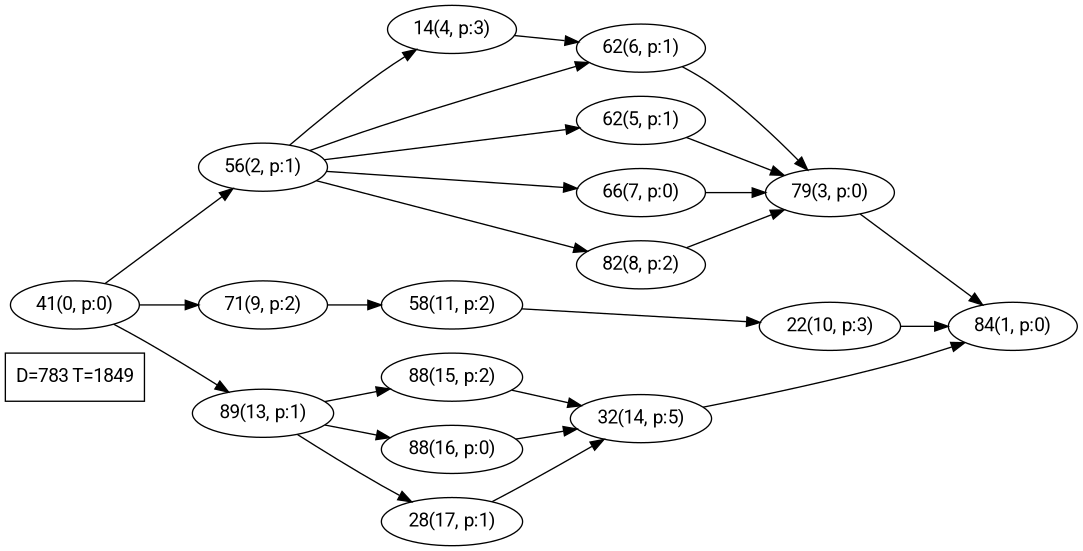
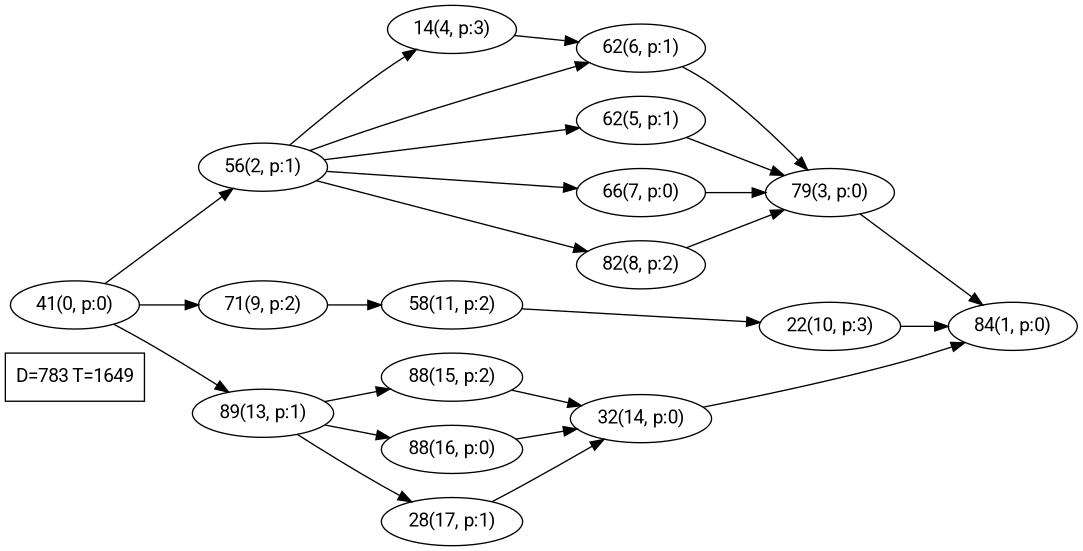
(75, 377) -> (75, 377)
(641, 419) -> (641, 419)
